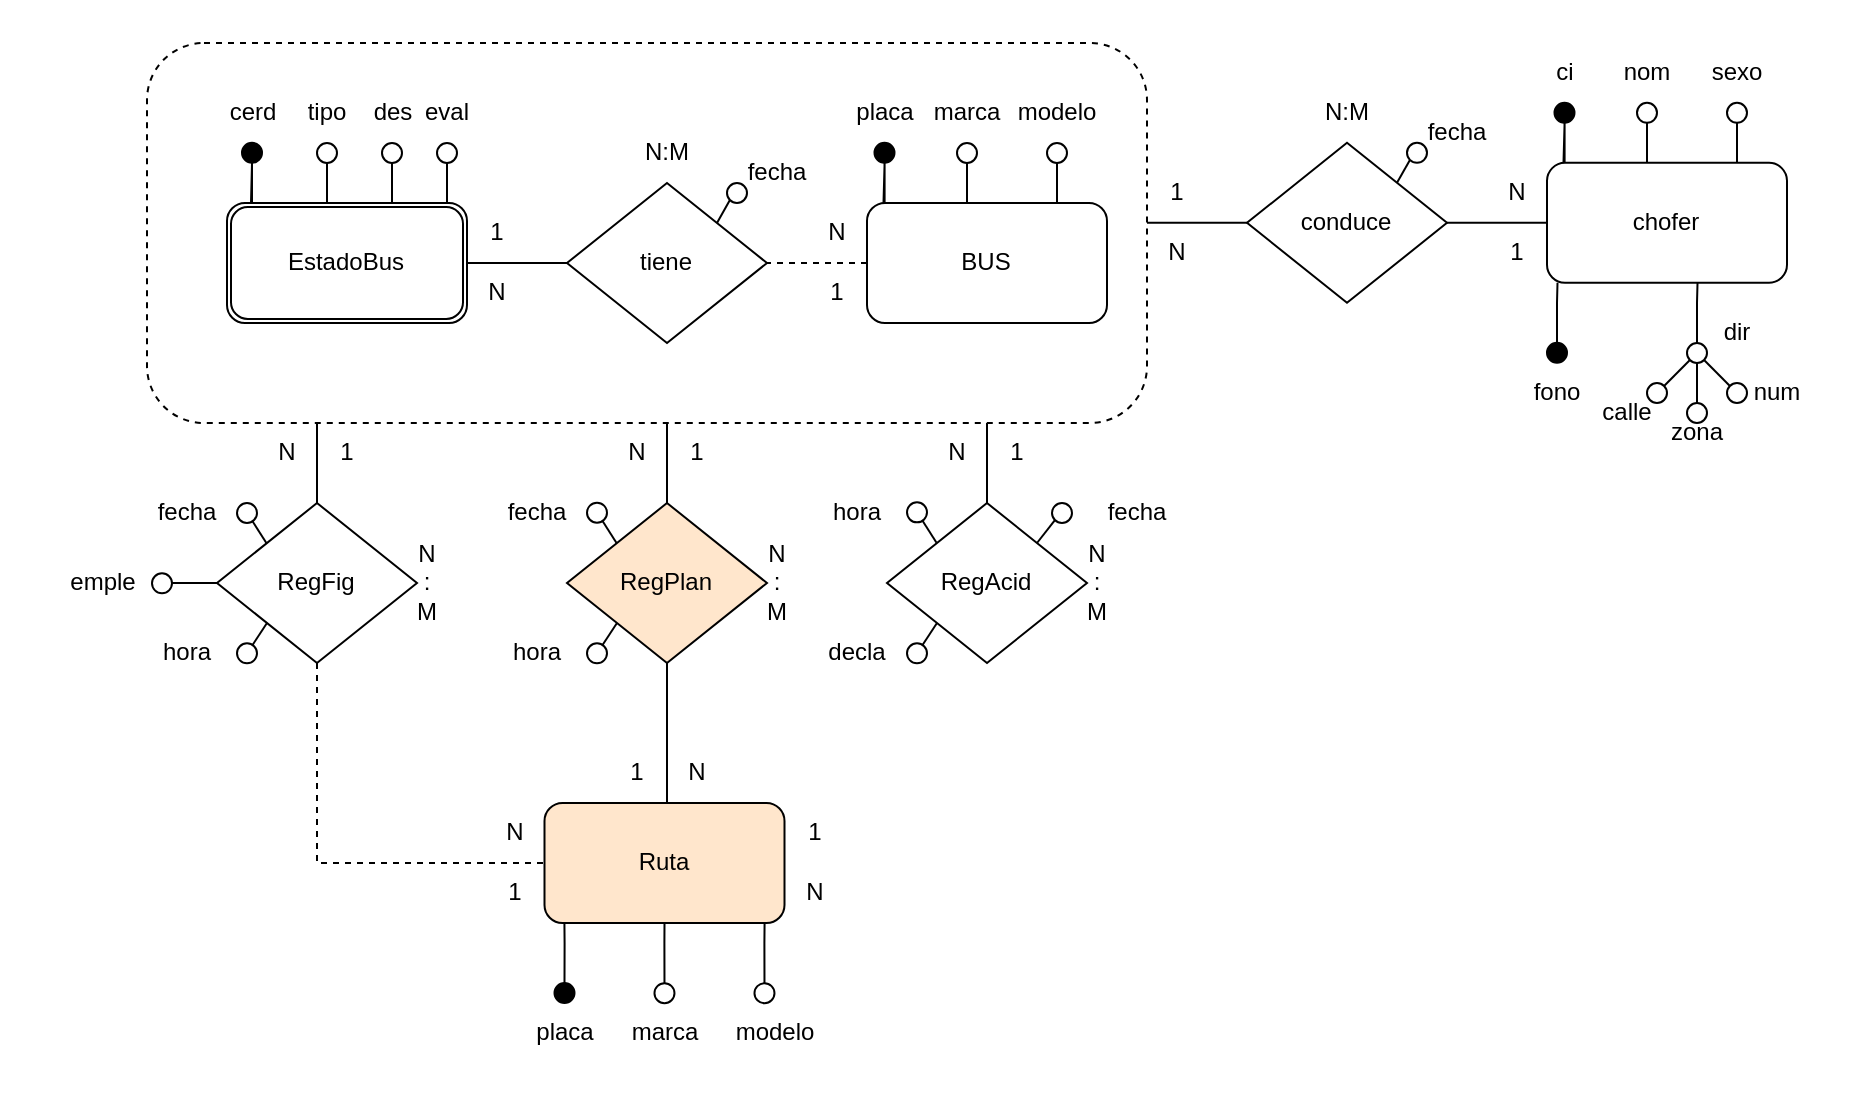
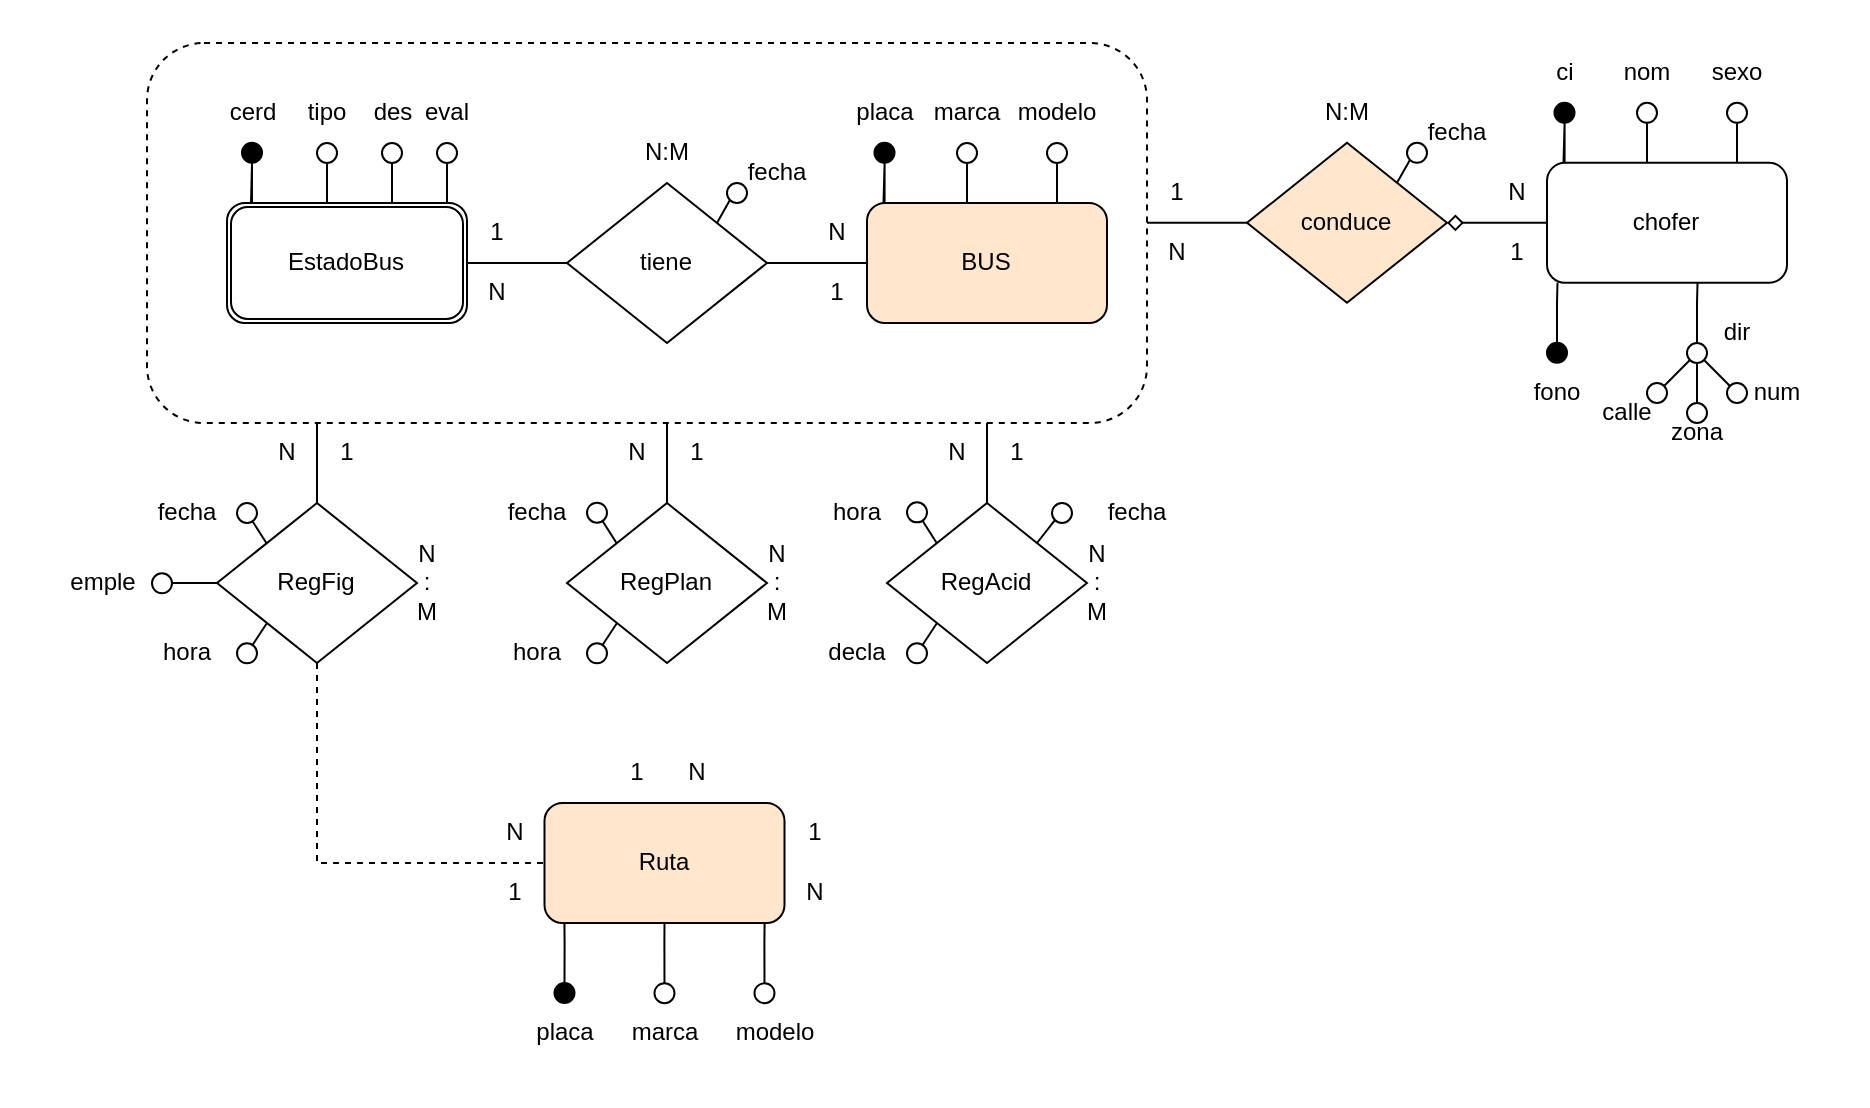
(1347, 223) -> (1347, 223)
(1455, 223) -> (1463, 223)
(817, 263) -> (817, 263)
(987, 263) -> (987, 263)
(667, 583) -> (667, 583)
(667, 733) -> none
